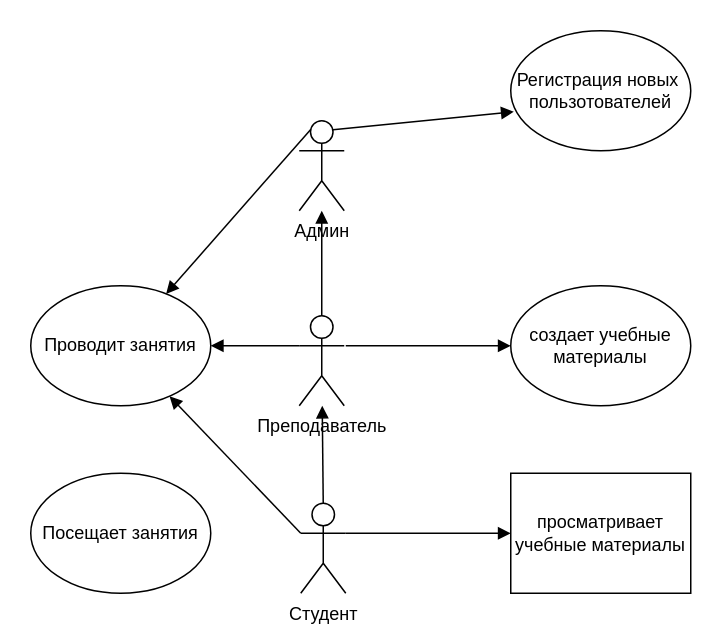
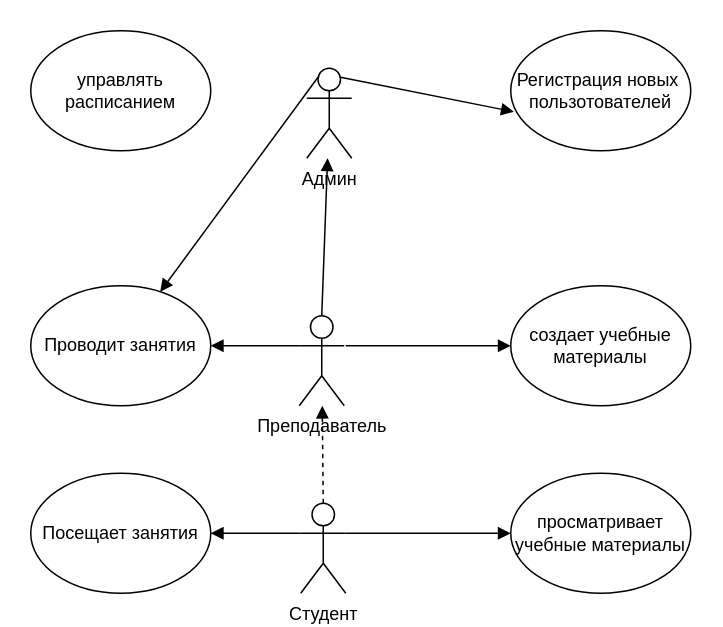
none -> (121, 91)
(322, 166) -> (329, 113)
(323, 462) -> (323, 462)
(239, 469) -> (261, 533)
(601, 533) -> (601, 533)
